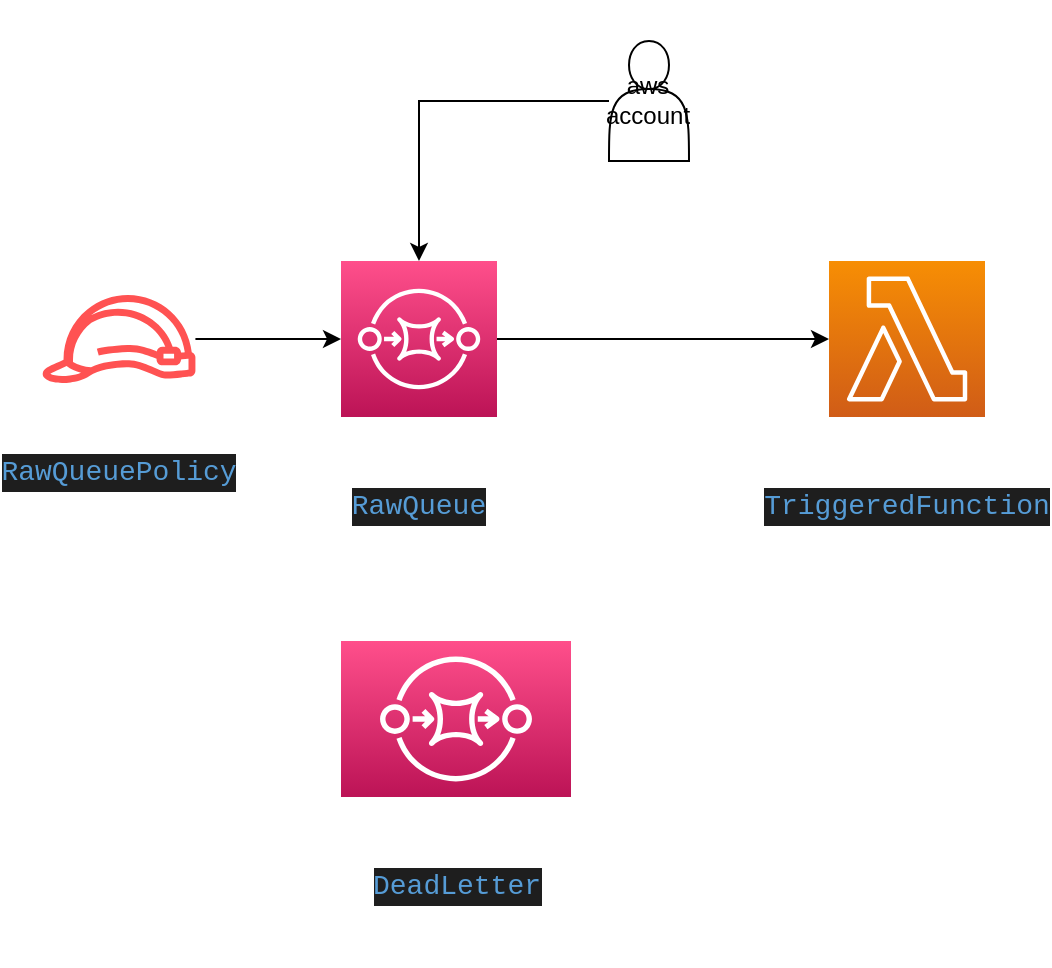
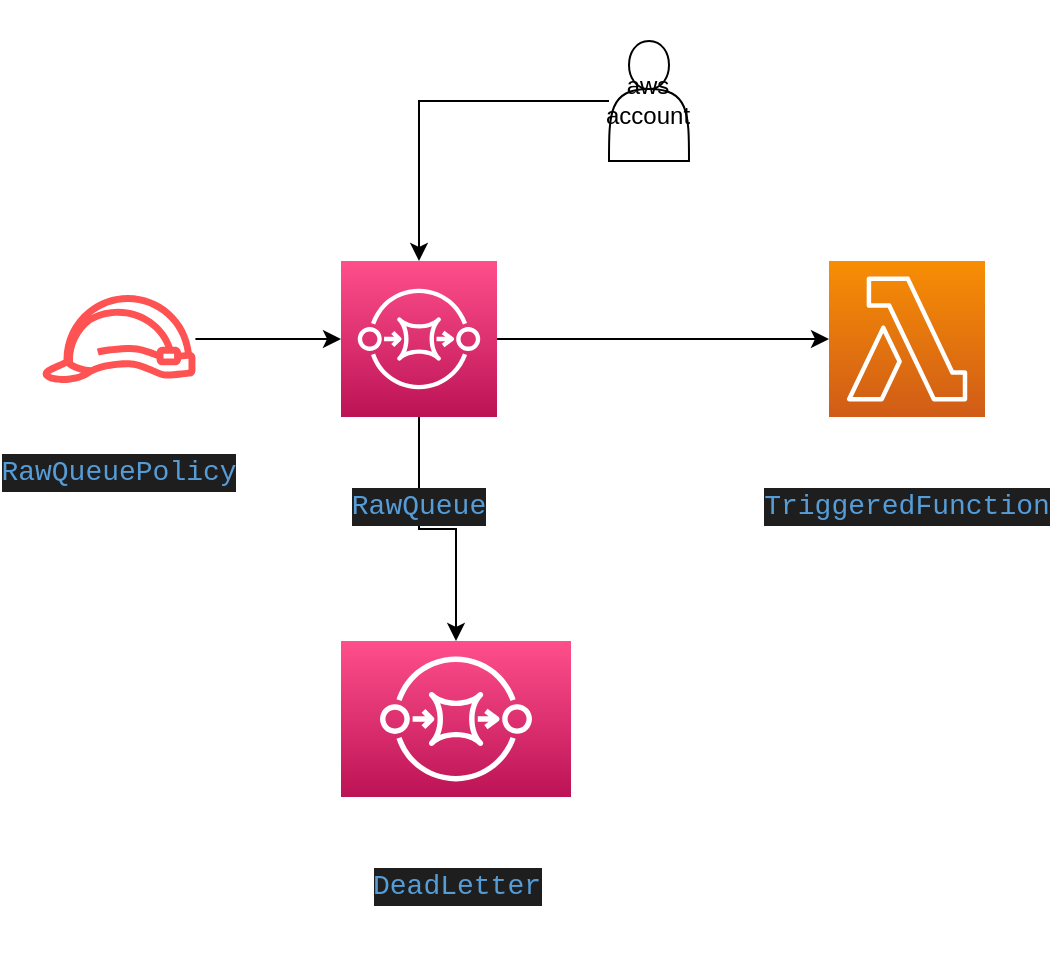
none -> (456, 557)
